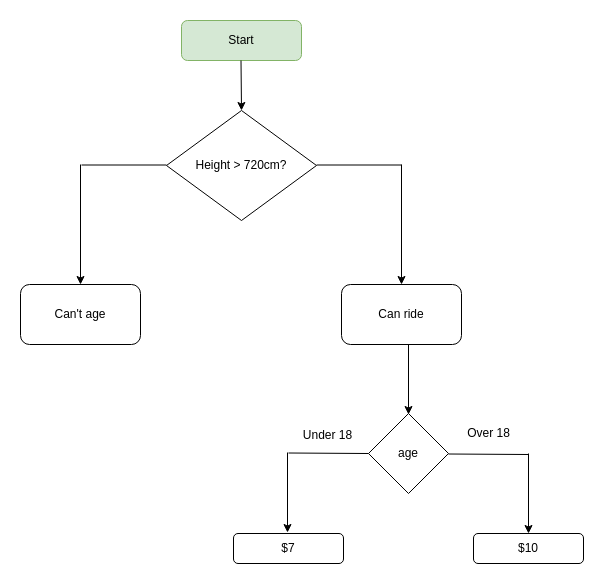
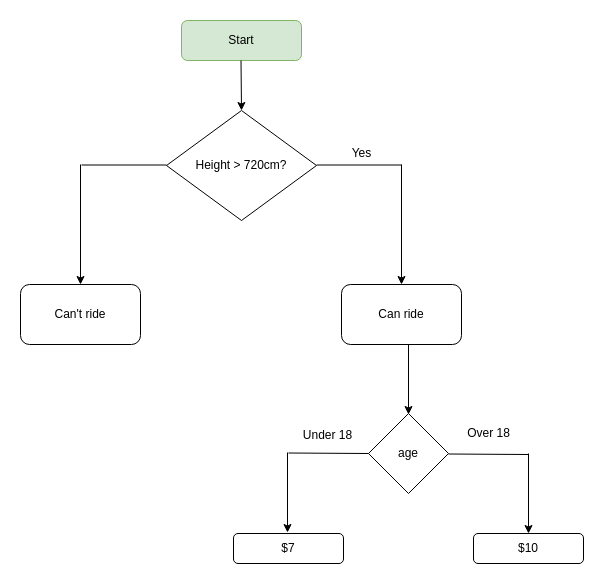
none -> (362, 154)
(81, 315) -> (81, 315)
